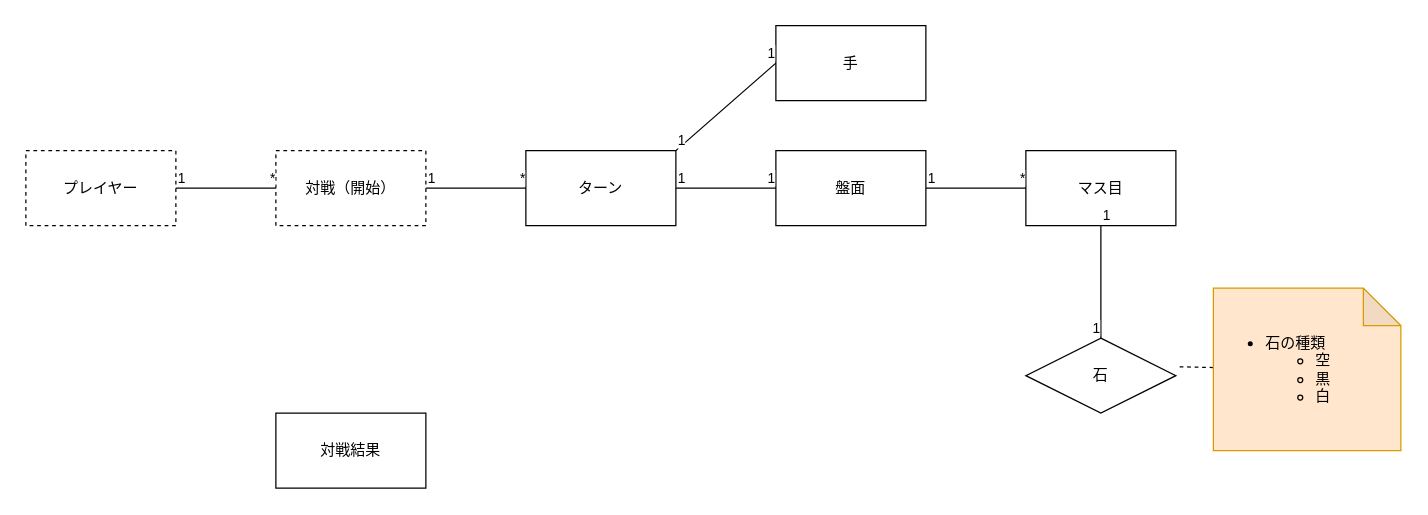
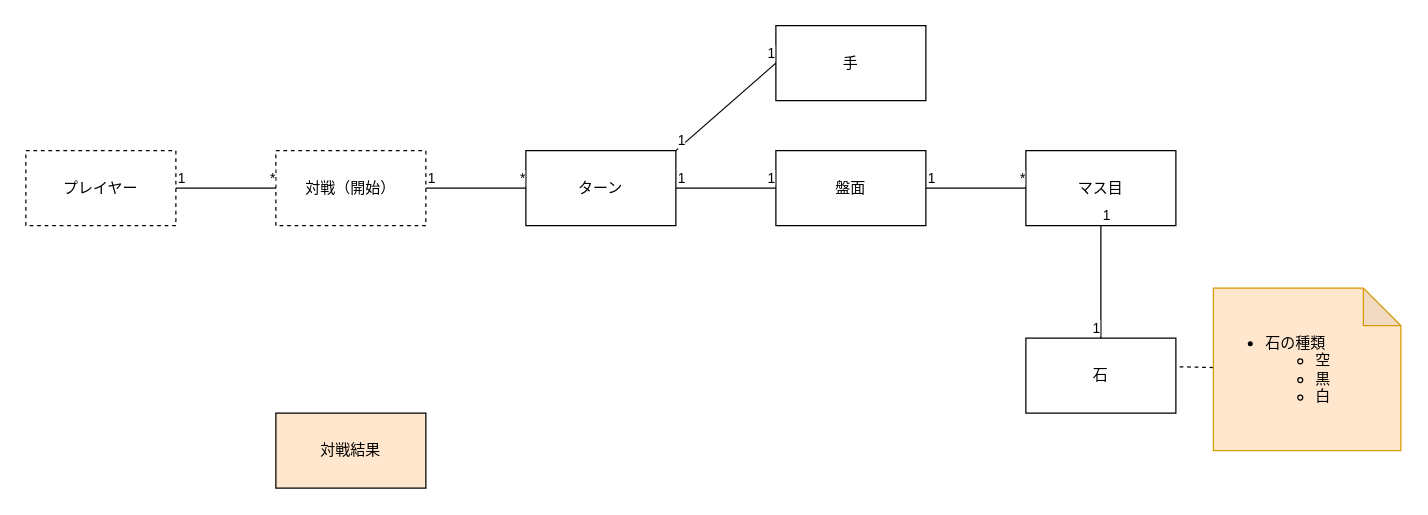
(1101, 376) -> (1101, 376)
(351, 451) -> (351, 451)
